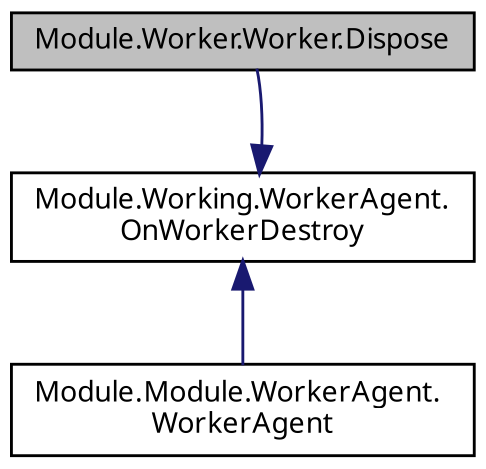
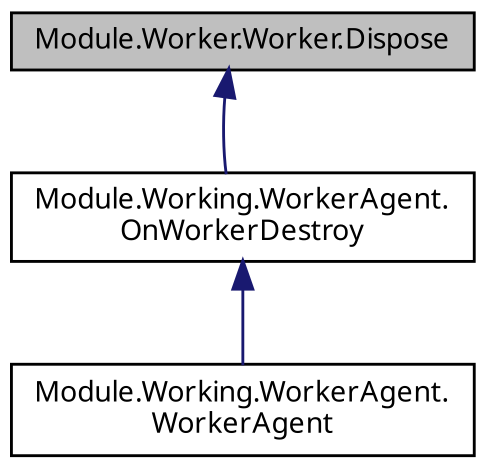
(261, 107) -> (224, 136)
(243, 410) -> (243, 410)
